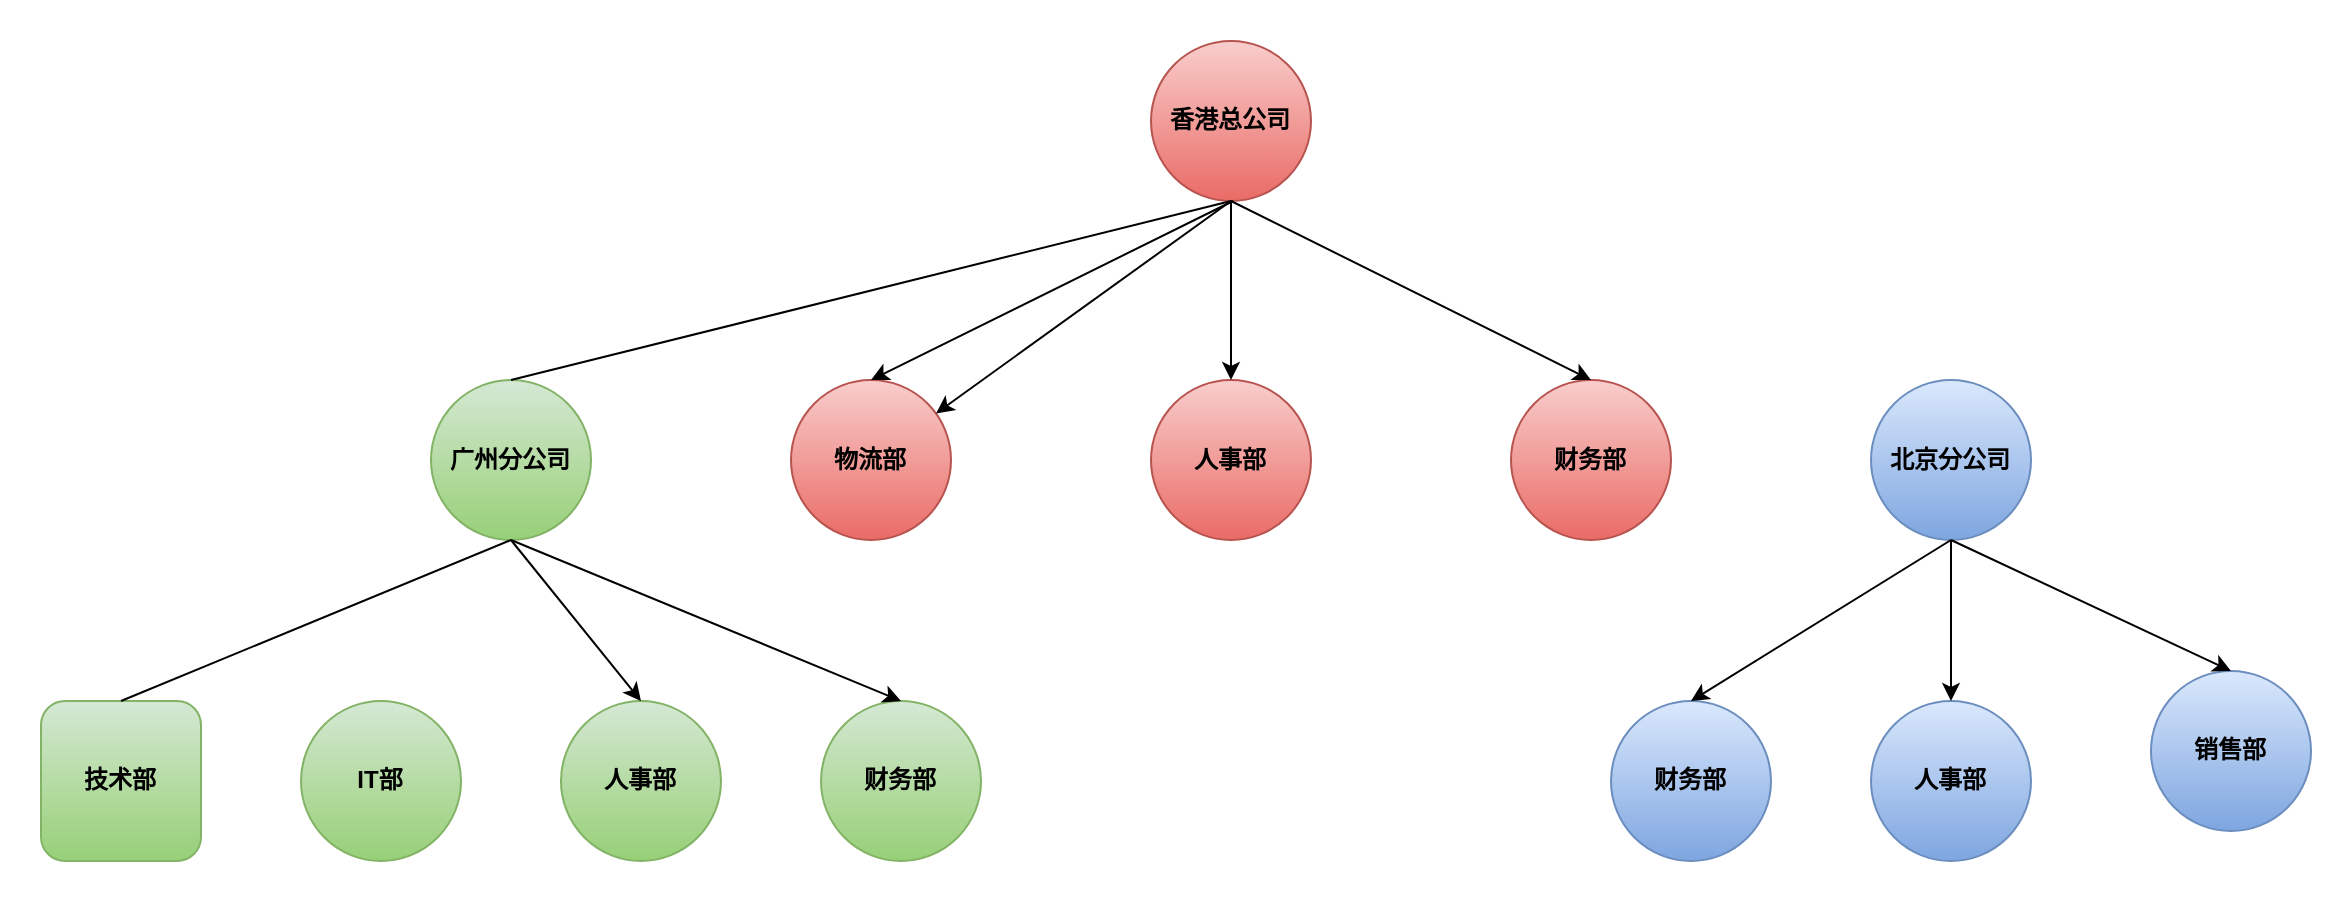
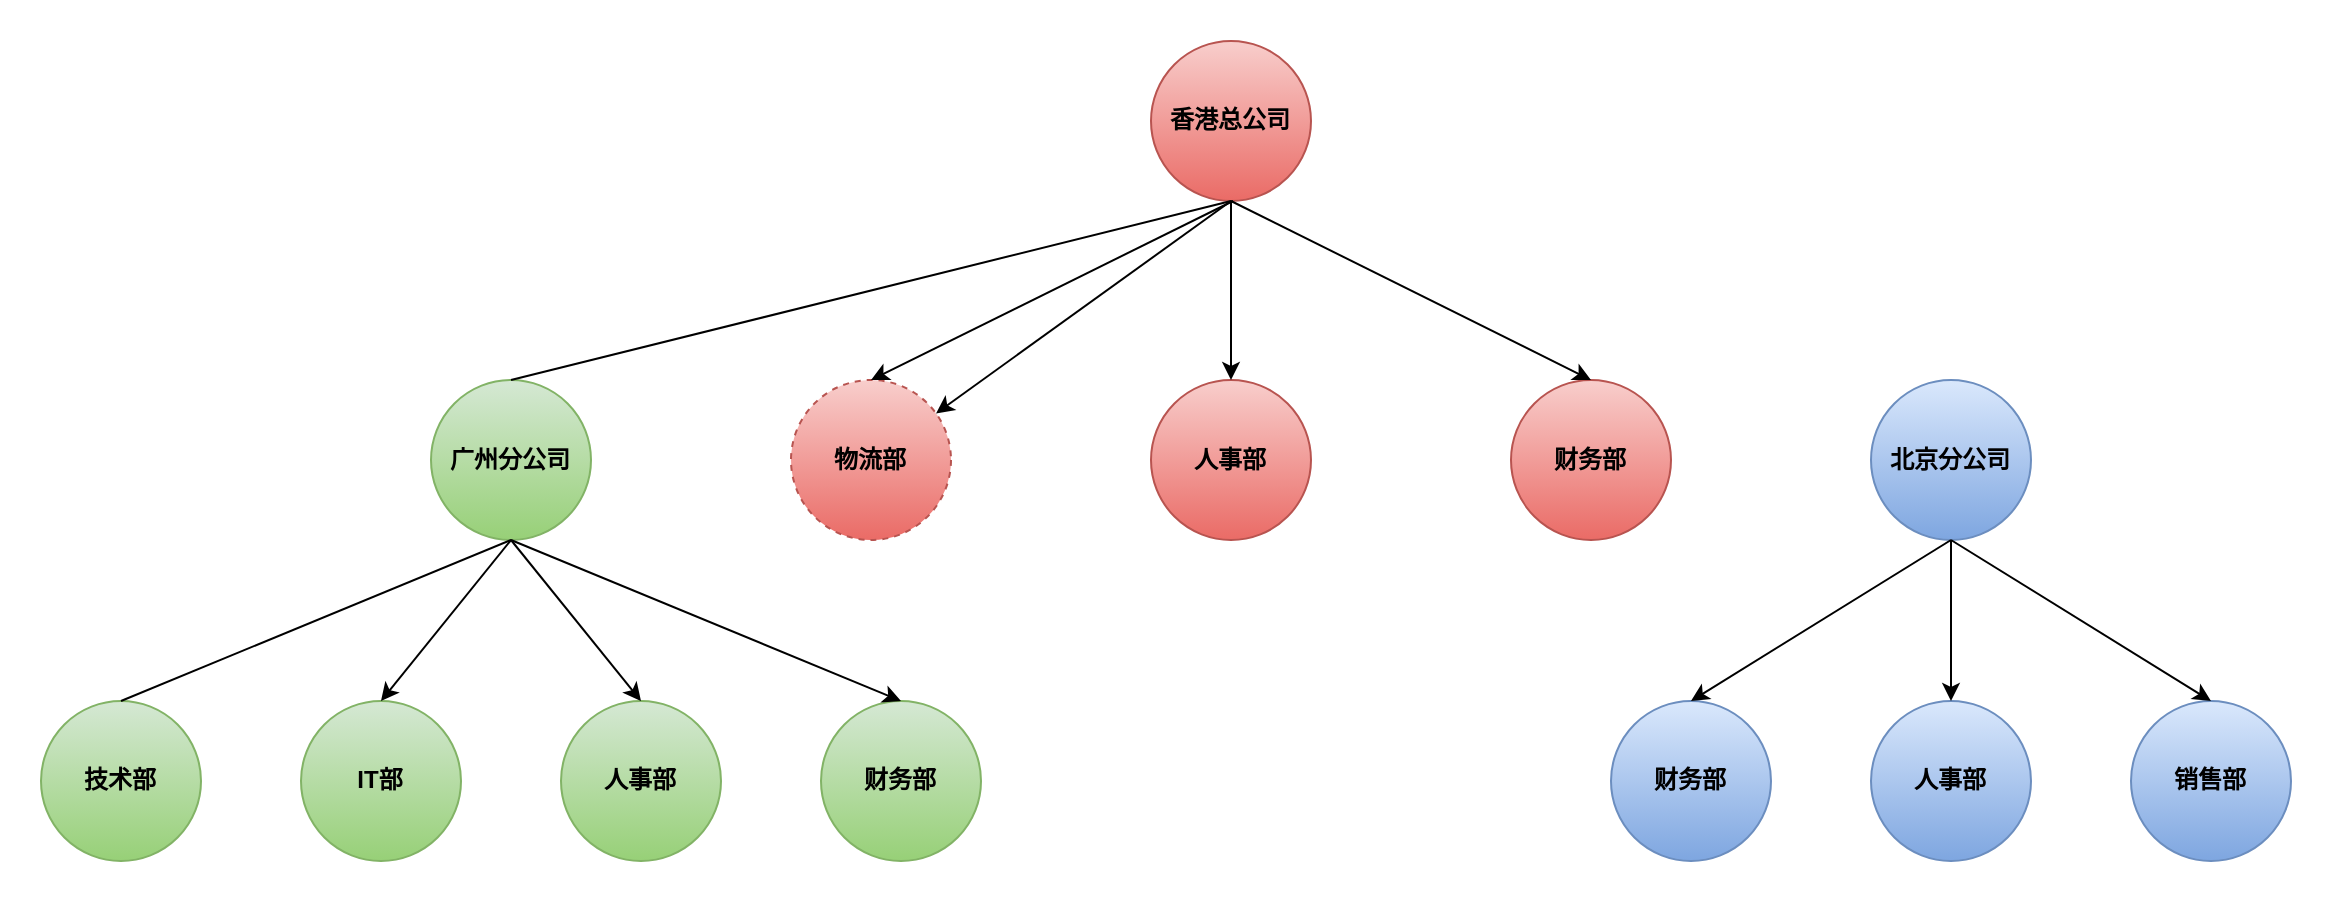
(871, 460) -> (871, 460)
none -> (449, 617)
(2231, 751) -> (2211, 781)
(121, 781) -> (121, 781)
